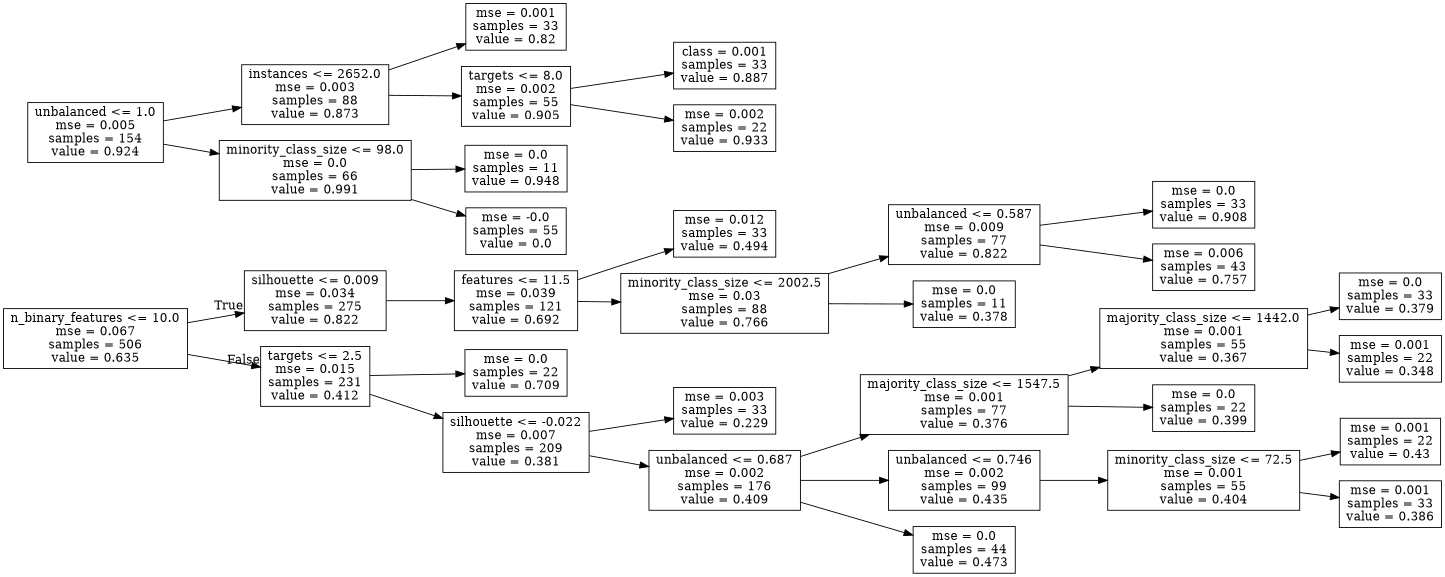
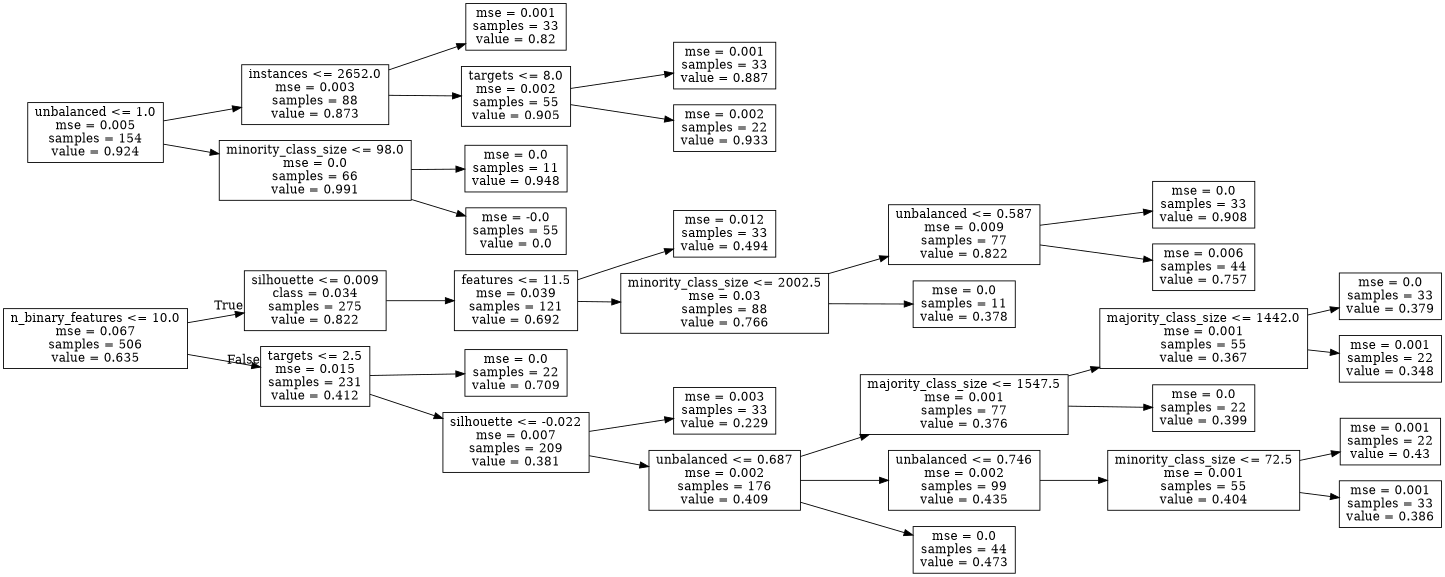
(725, 66) -> (725, 66)
(1204, 267) -> (1204, 267)
(315, 301) -> (315, 301)
